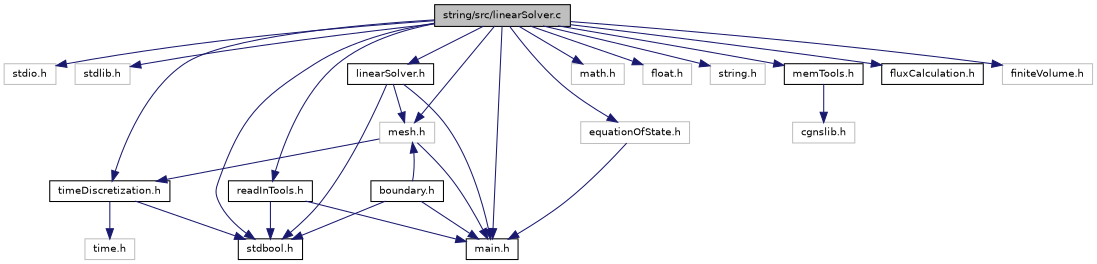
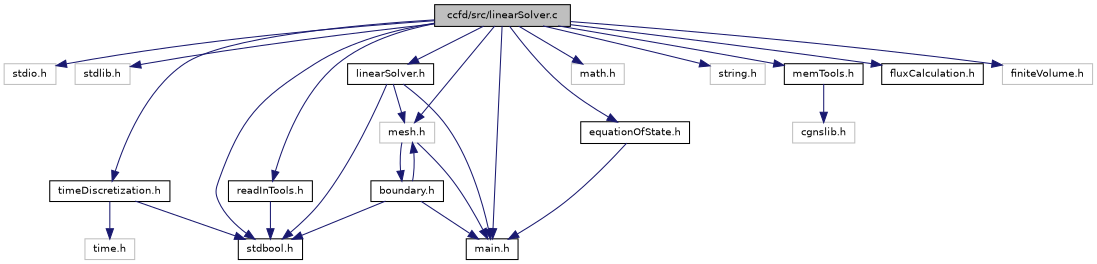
(503, 16) -> (503, 16)
(667, 74) -> none
(635, 133) -> (635, 133)
(268, 160) -> (400, 157)
(381, 220) -> none
